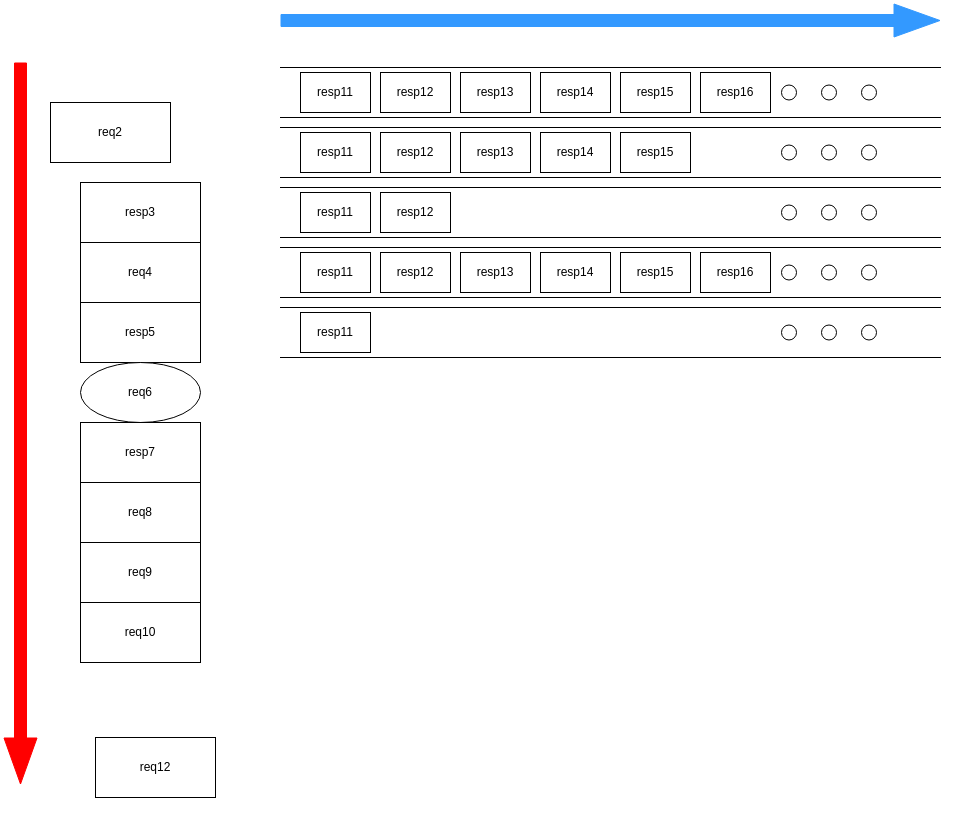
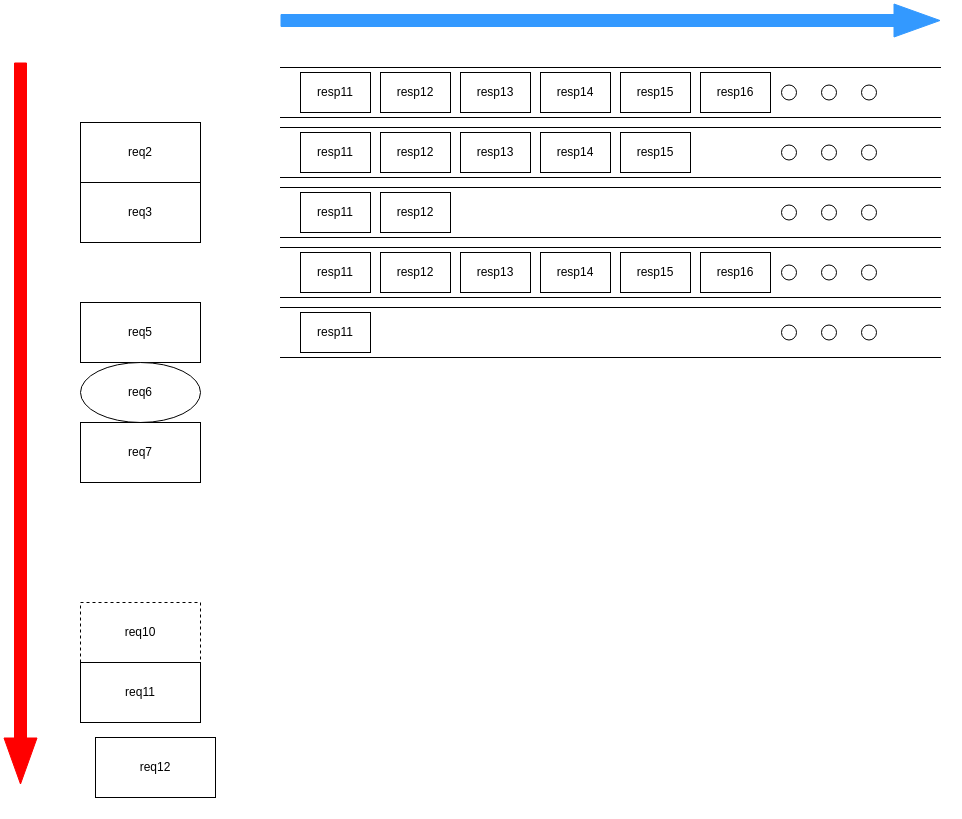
(111, 133) -> (141, 153)
(141, 213) -> (141, 213)
(141, 273) -> none
(141, 333) -> (141, 333)
(141, 453) -> (141, 453)
(141, 513) -> none
(141, 573) -> none
(141, 633) -> (141, 633)
none -> (141, 693)
